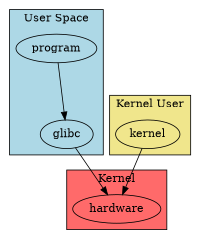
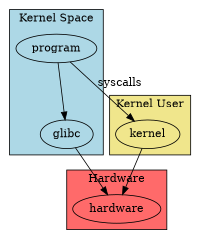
(56, 19) -> (56, 19)
none -> (98, 87)
(117, 179) -> (117, 179)
